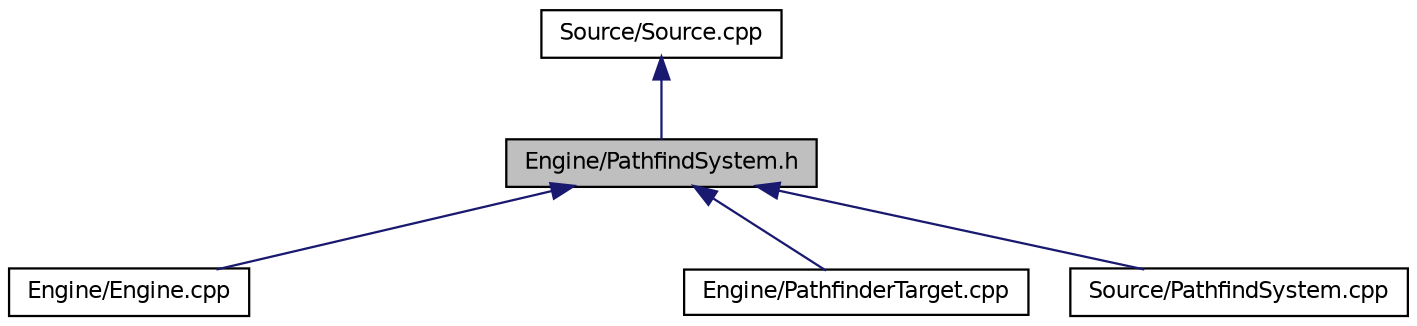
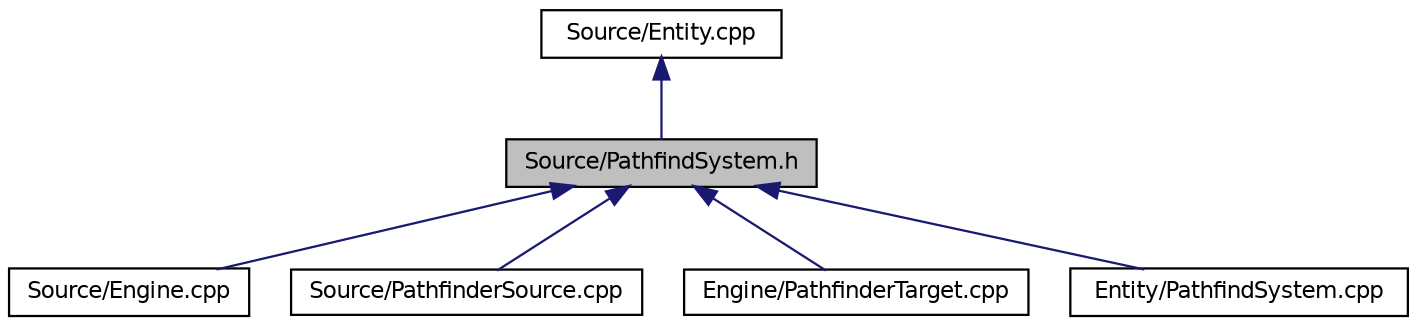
(661, 34) -> (661, 34)
(661, 163) -> (661, 163)
(129, 292) -> (129, 292)
none -> (467, 292)
(1239, 292) -> (1239, 292)
